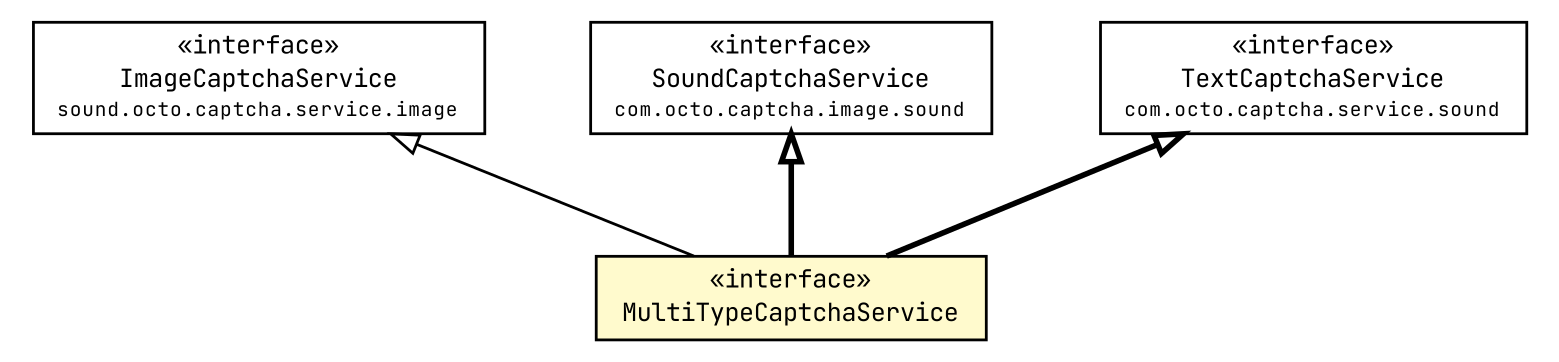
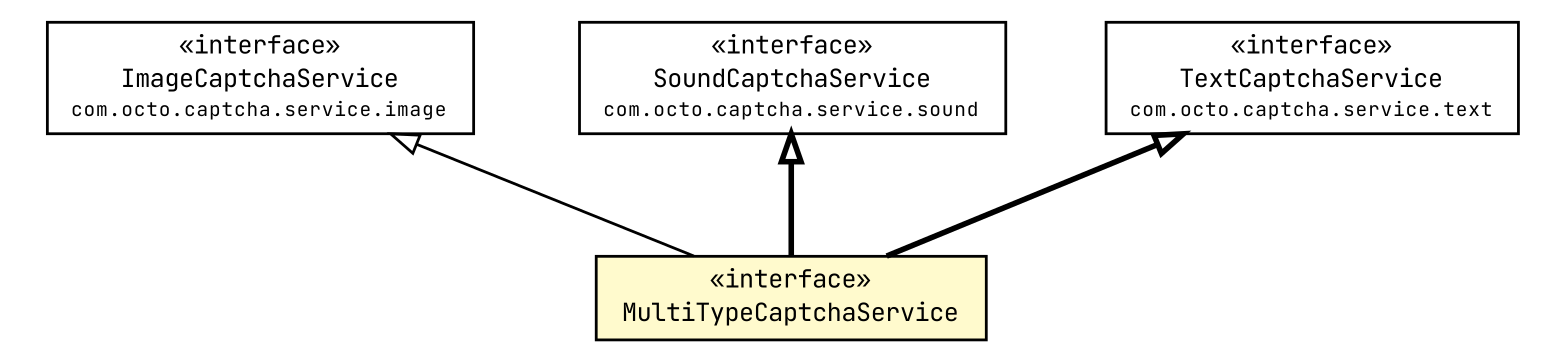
(259, 110) -> (261, 110)
(791, 110) -> (793, 110)
(1314, 110) -> (1312, 110)
